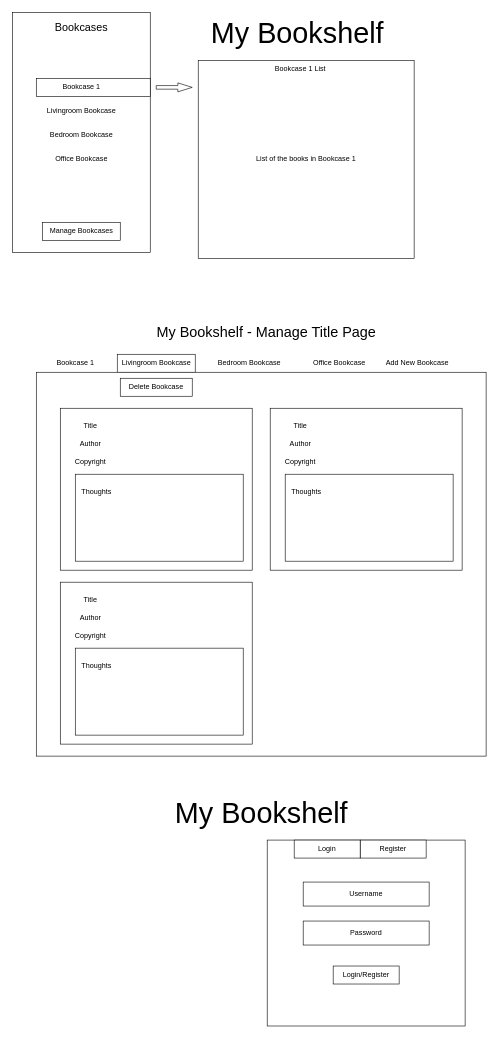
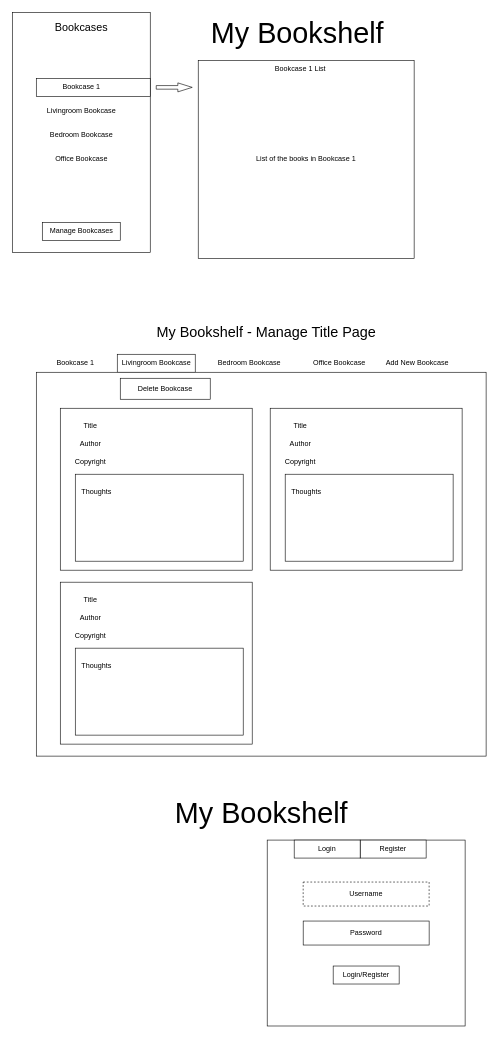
(156, 387) -> (165, 389)
(366, 894) -> (366, 894)
